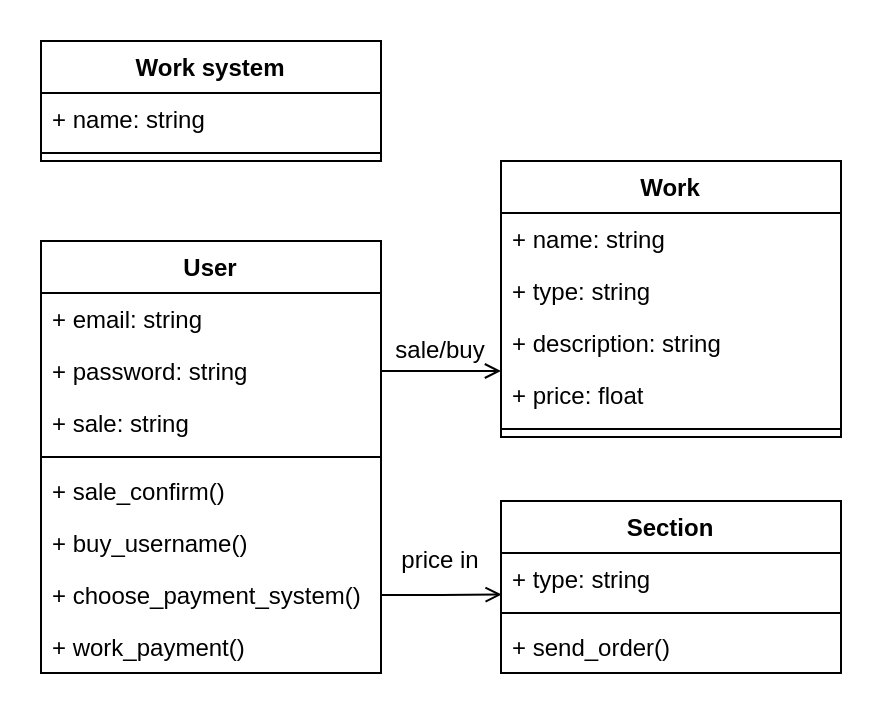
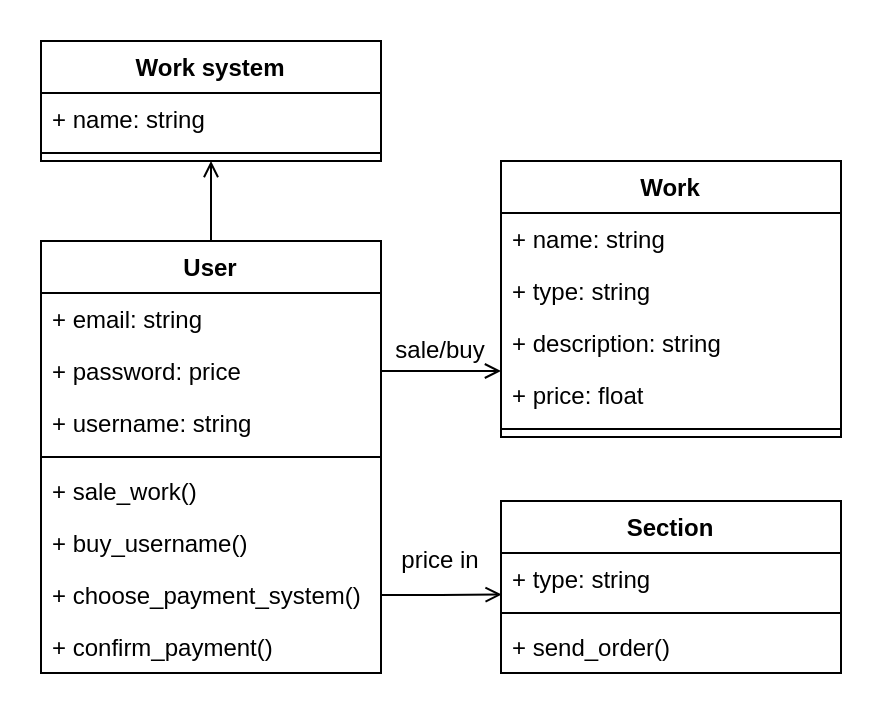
none -> (211, 204)
(160, 372) -> (154, 372)
(130, 424) -> (160, 424)
(150, 492) -> (133, 492)
(156, 648) -> (173, 648)
